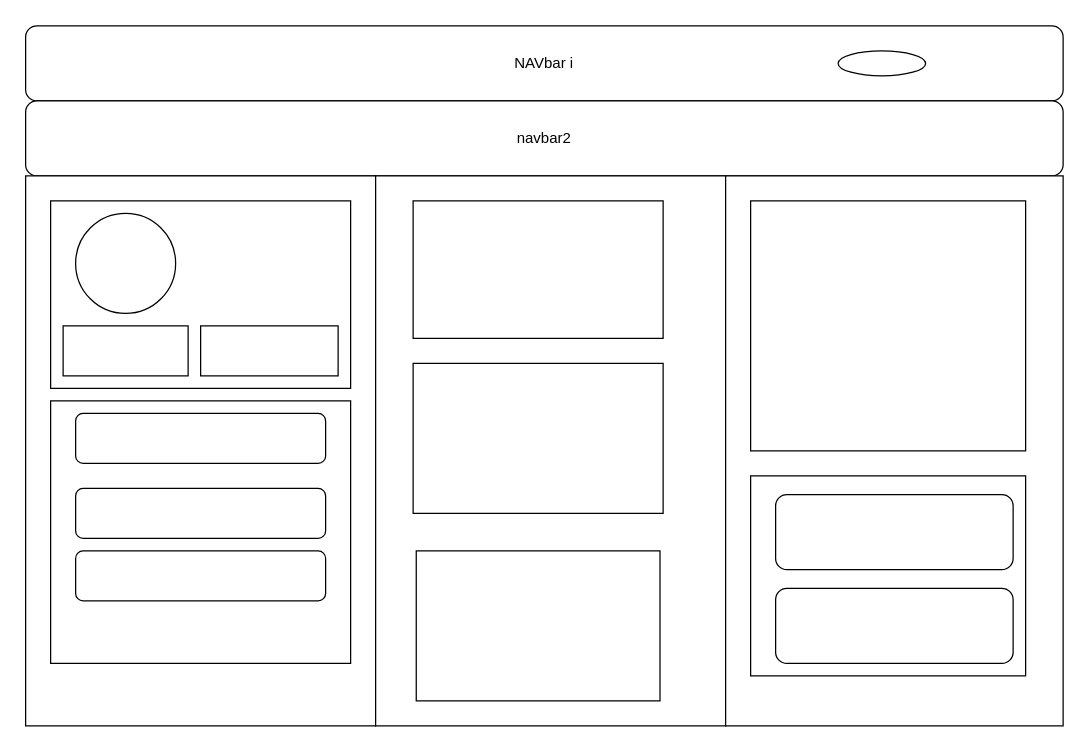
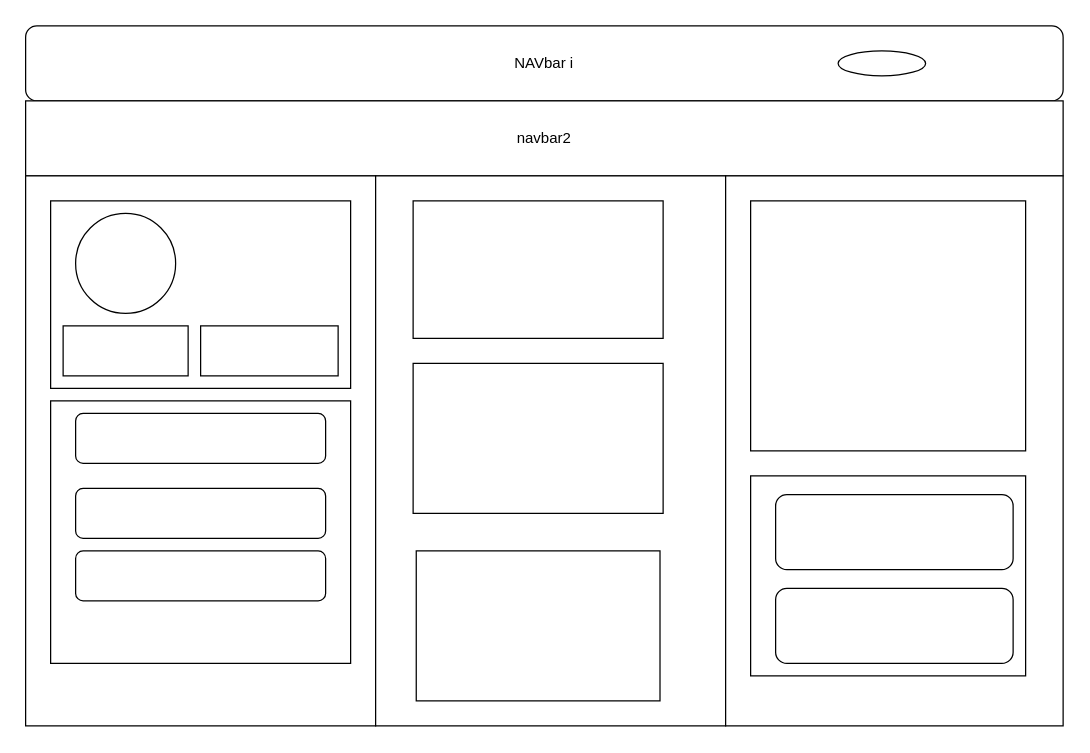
(544, 138) -> (544, 138)
